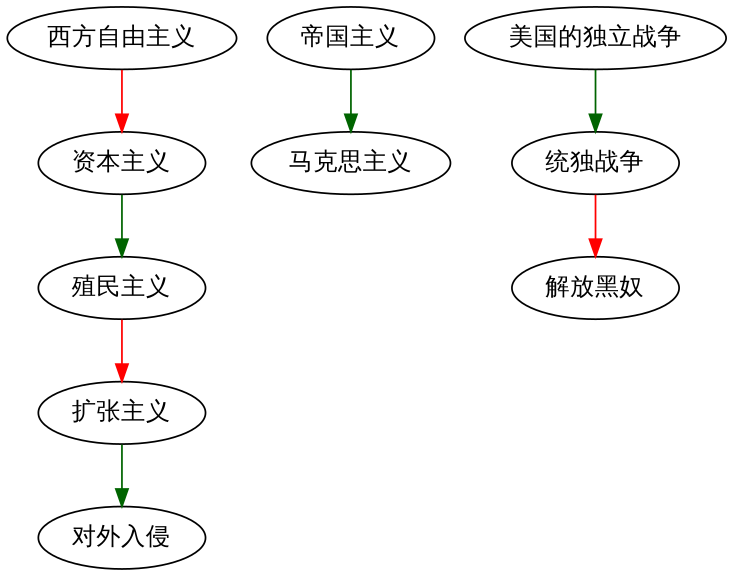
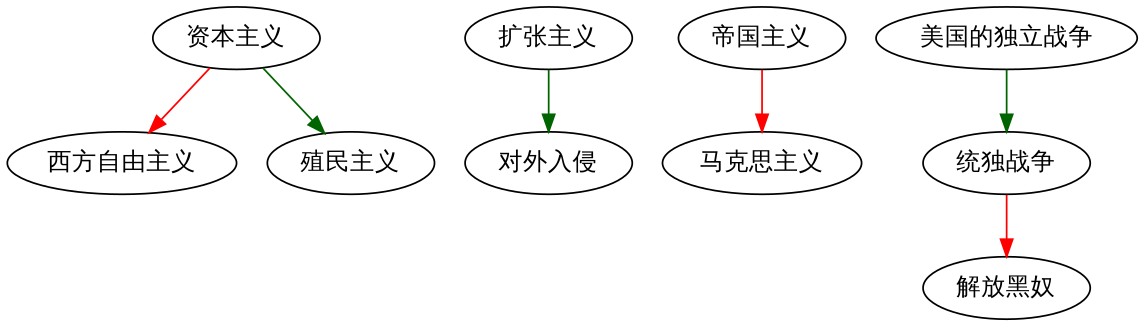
(122, 92) -> (186, 94)
(351, 92) -> (762, 92)
(122, 342) -> none
